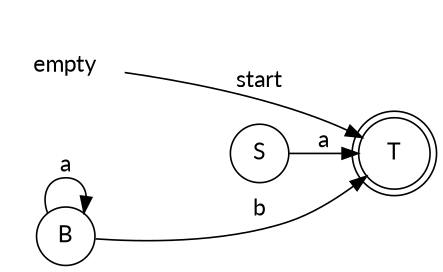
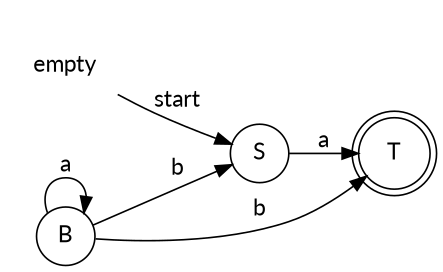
(238, 94) -> (166, 118)
none -> (155, 198)
